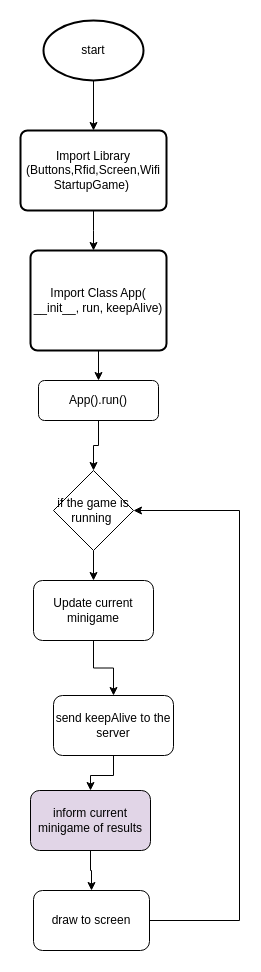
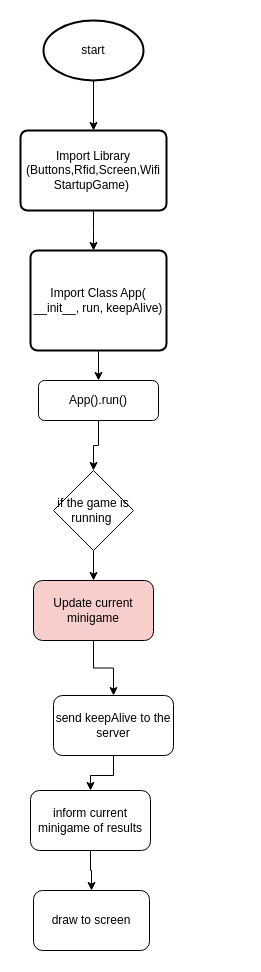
(94, 611) -> (94, 611)
(240, 712) -> none
(91, 821) -> (91, 821)
